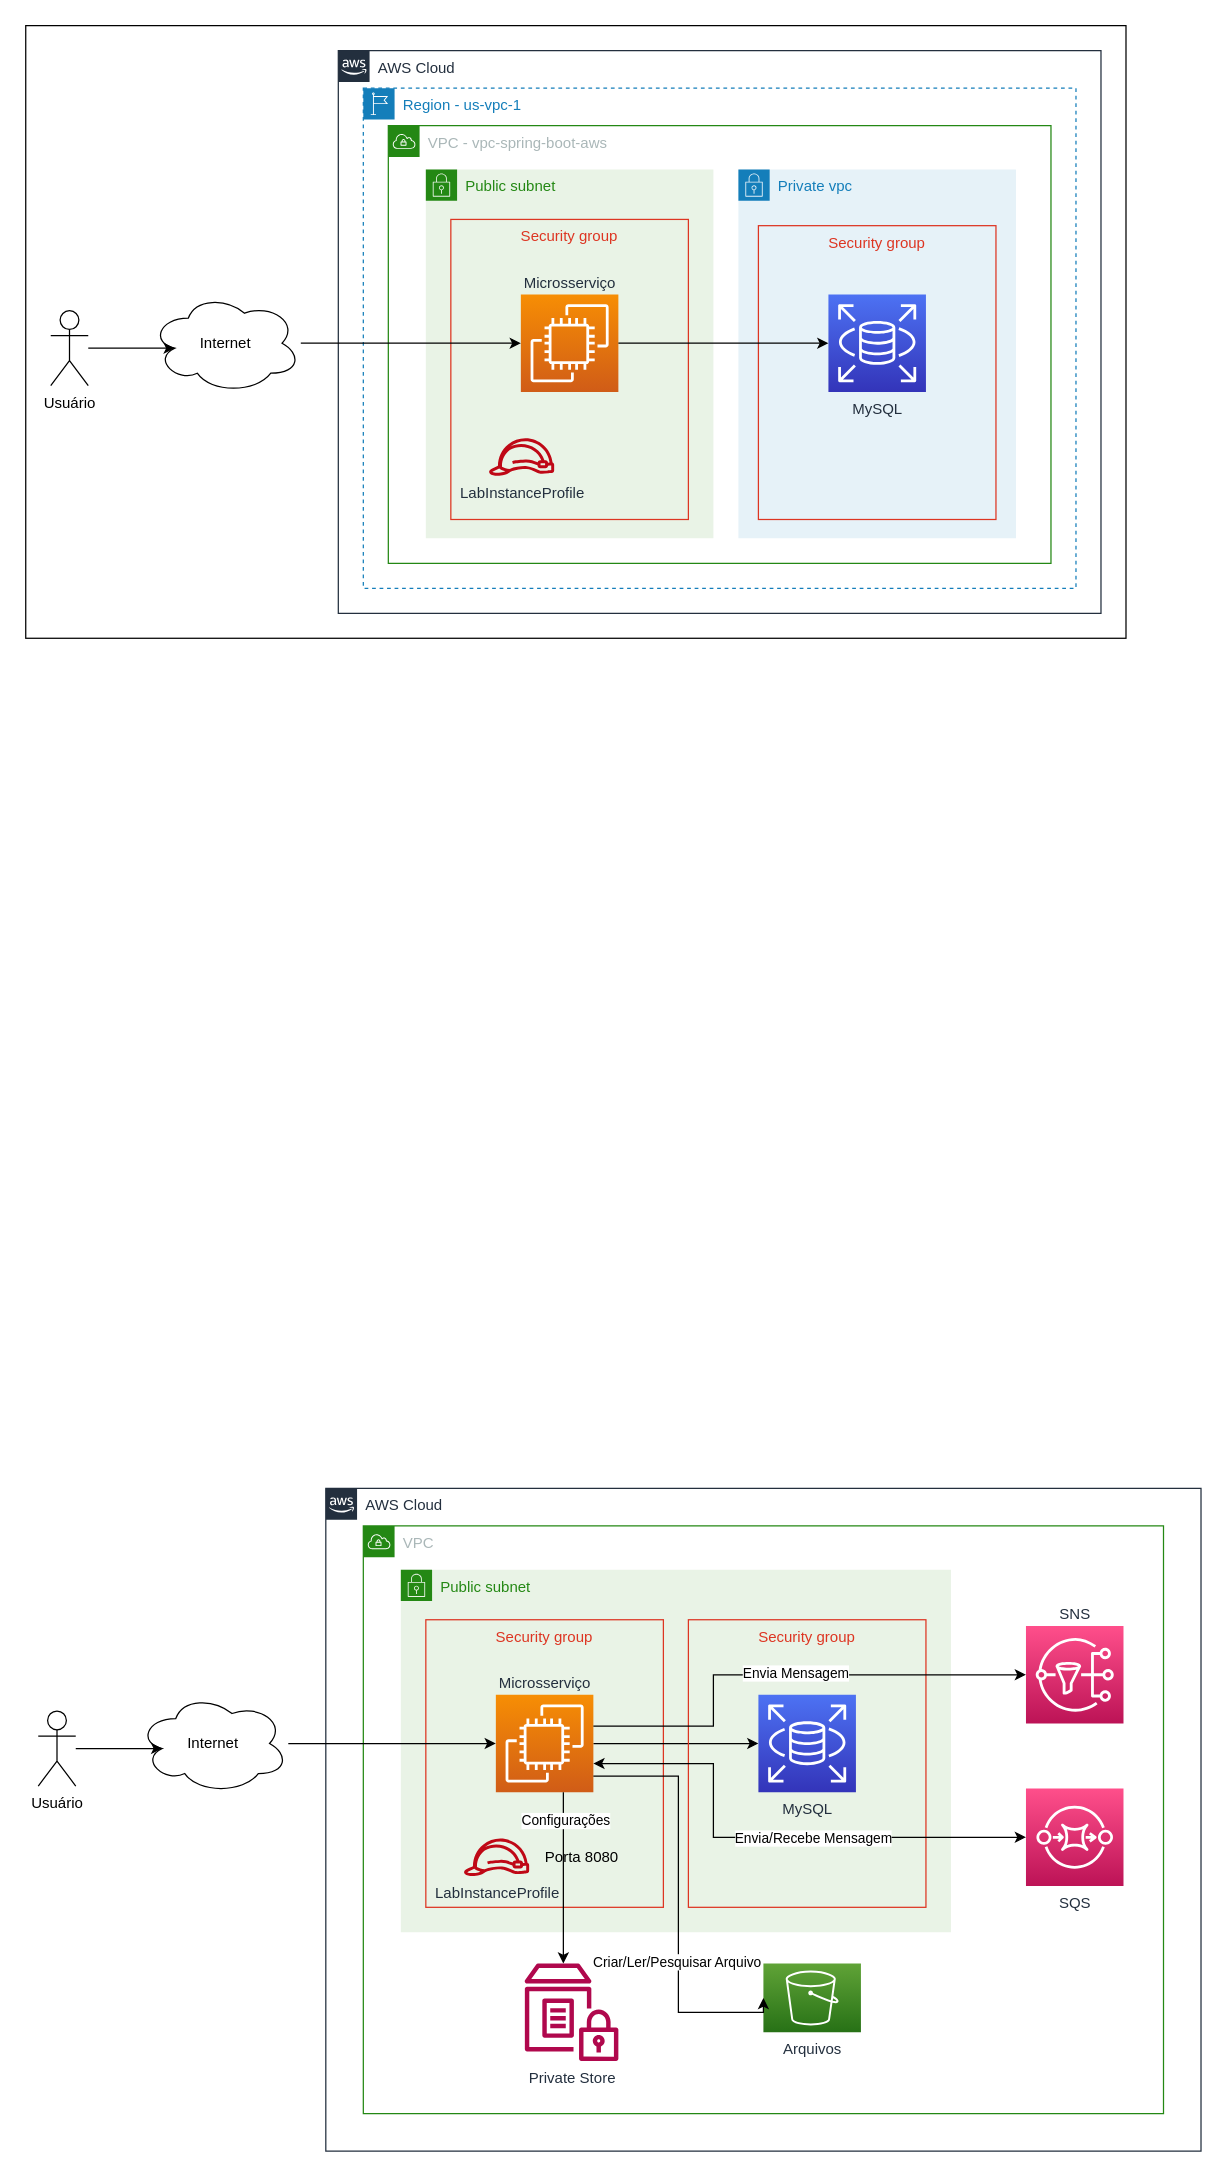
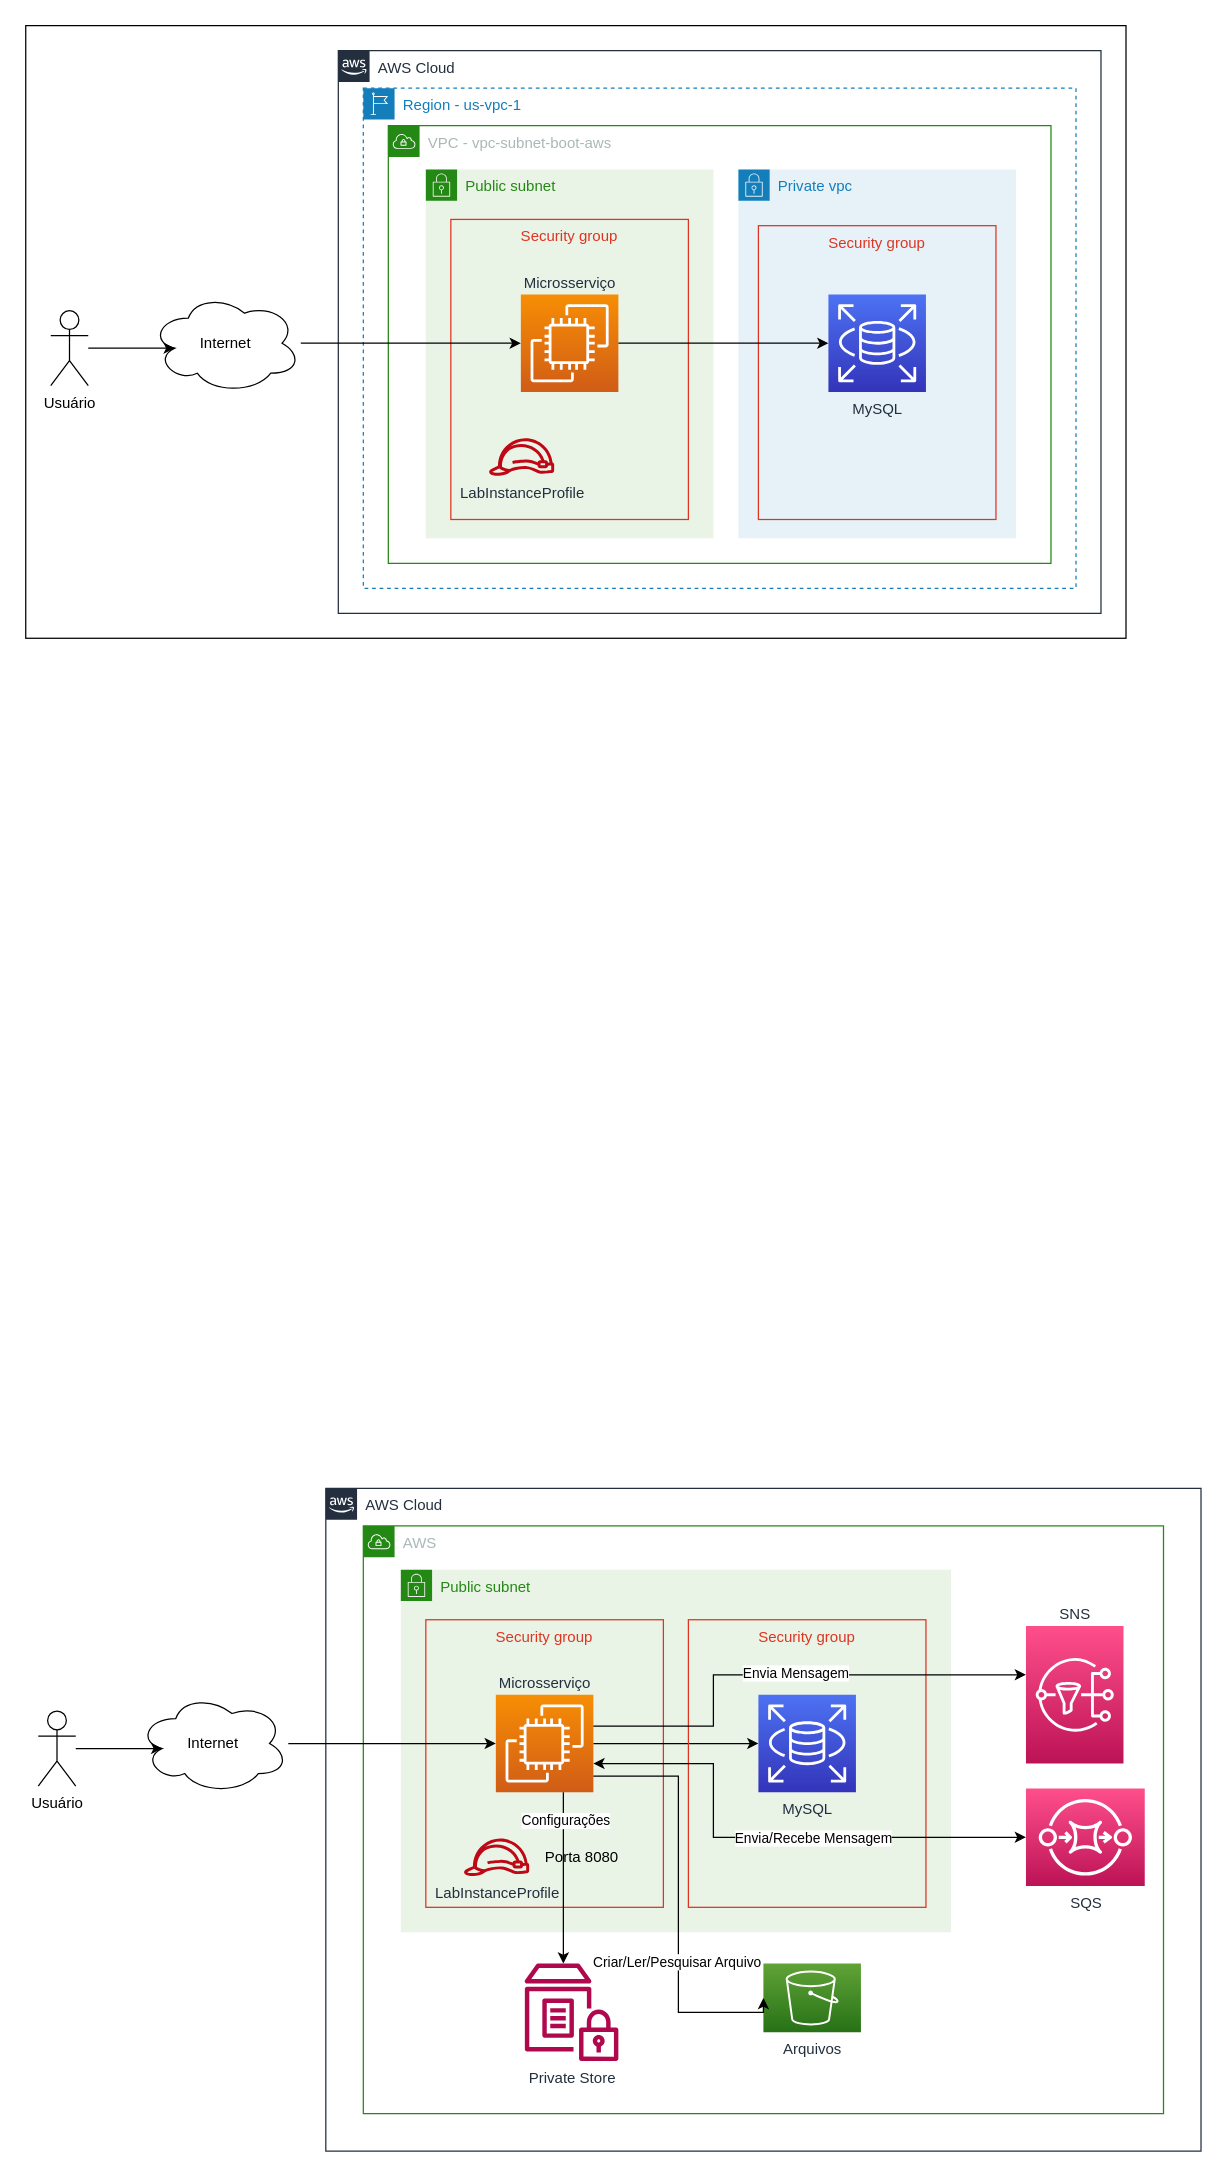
(527, 143) -> (529, 143)
(416, 1543) -> (416, 1543)
(1074, 1674) -> (1074, 1694)
(1074, 1837) -> (1085, 1837)
